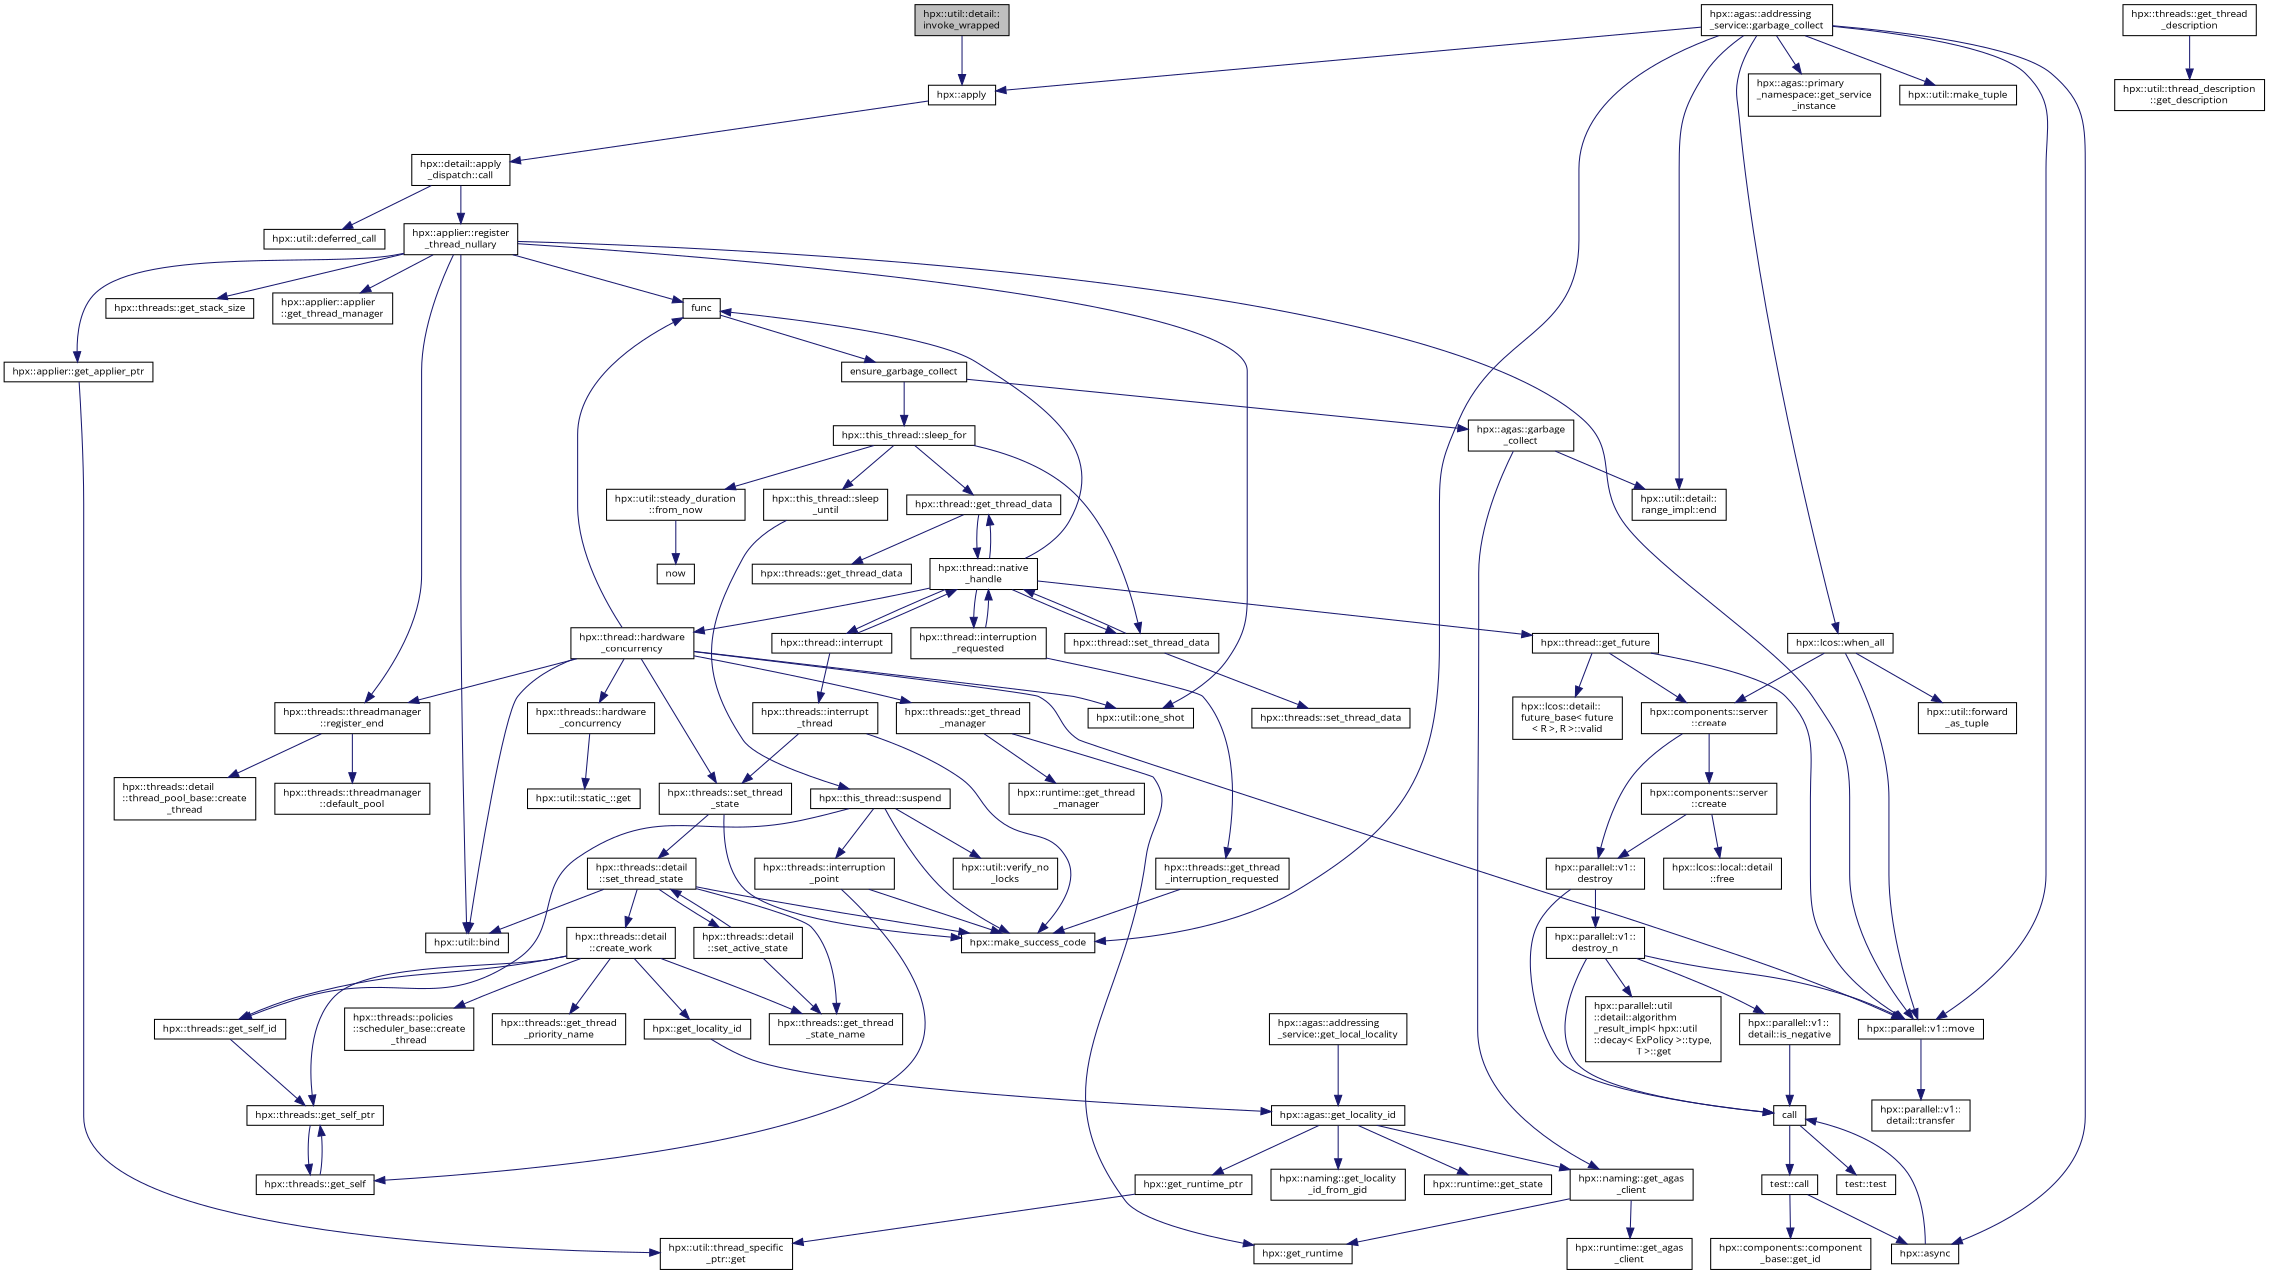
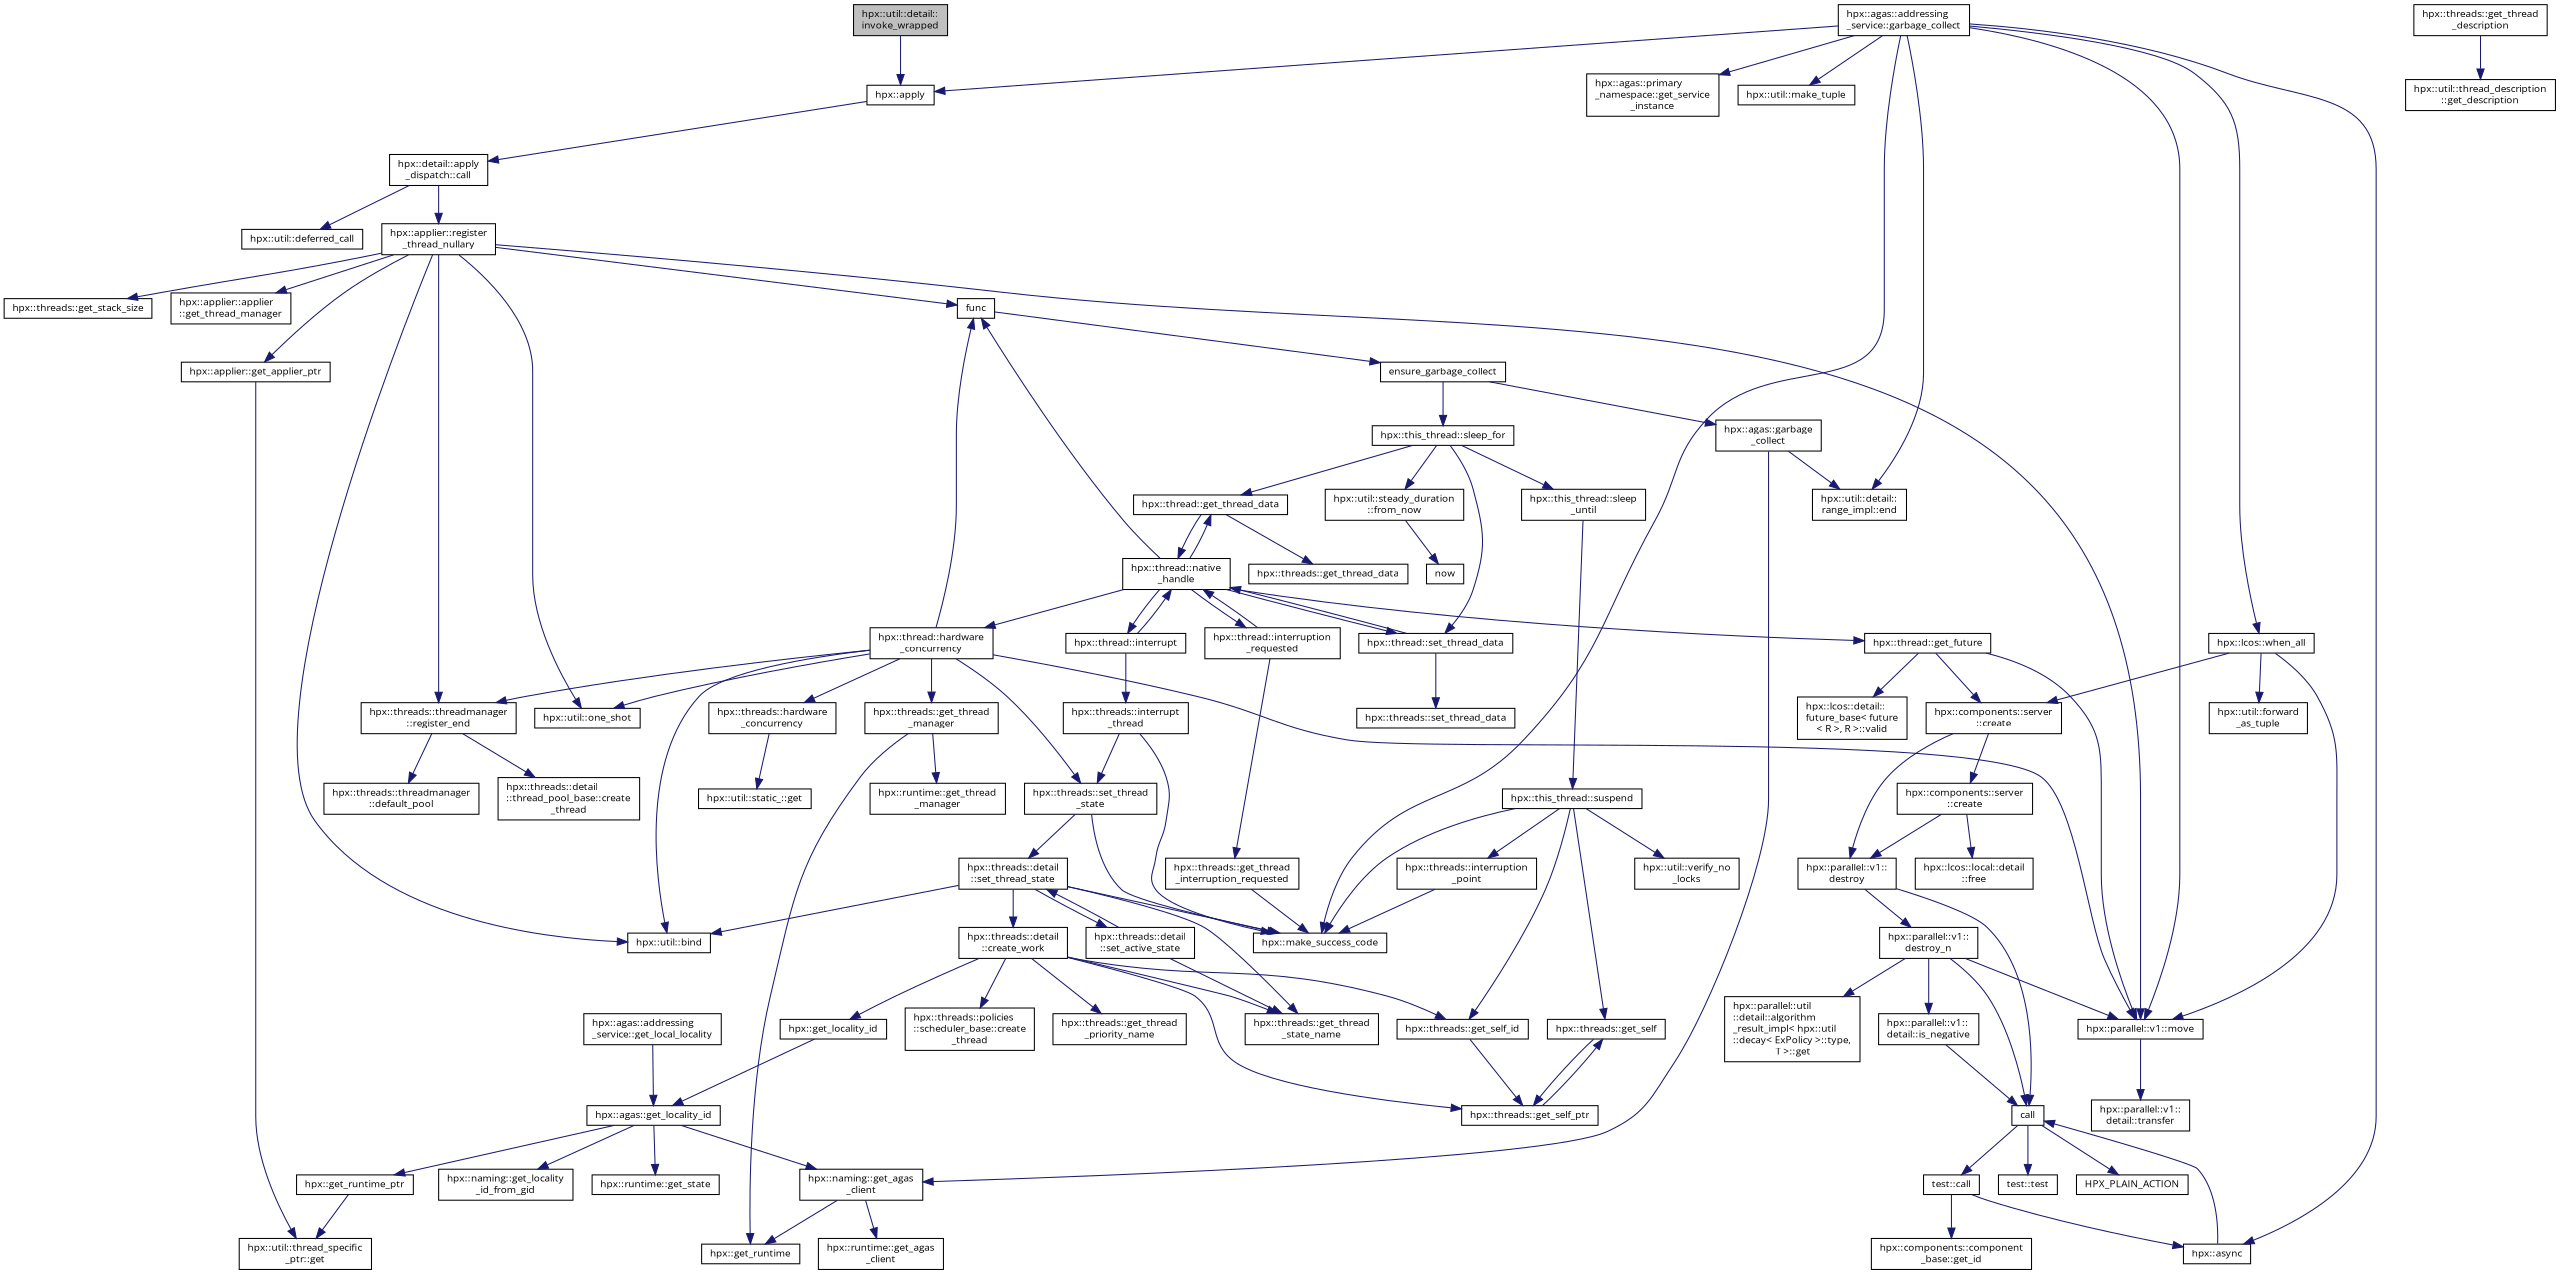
(757, 1132) -> (1588, 909)
none -> (2132, 1185)
